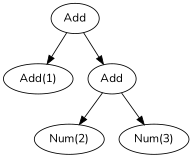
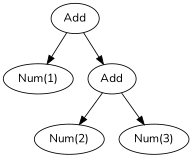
(38, 79) -> (38, 79)
